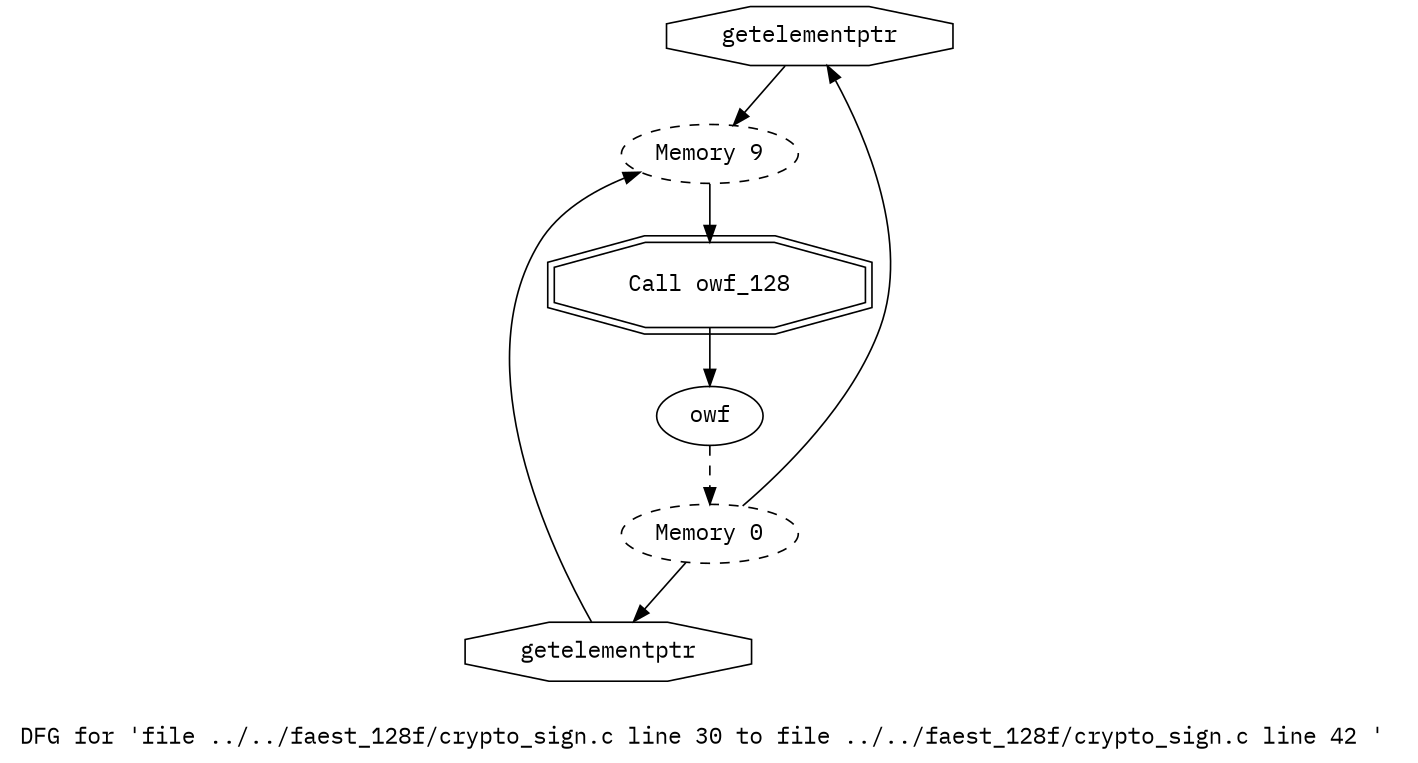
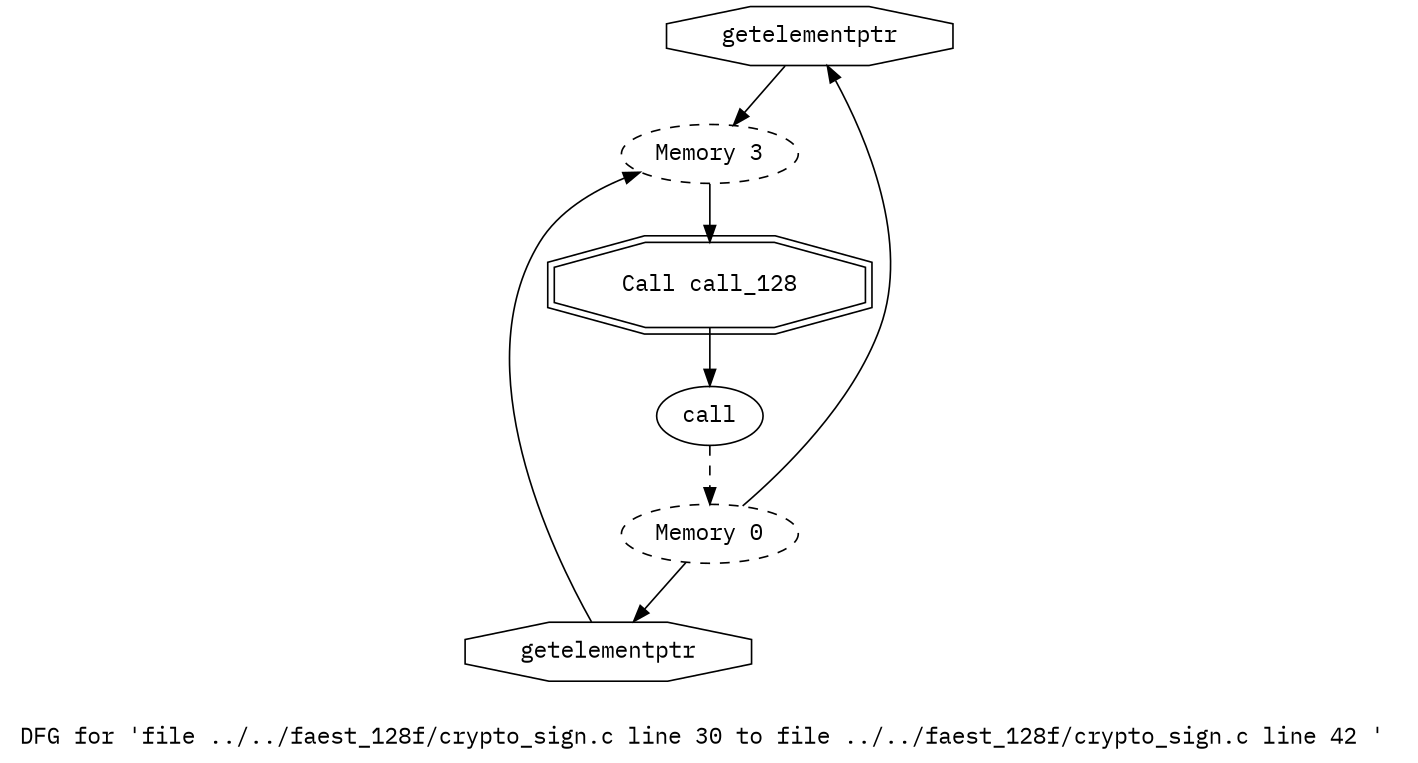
(710, 154) -> (710, 154)
(710, 285) -> (710, 285)
(710, 416) -> (710, 416)
